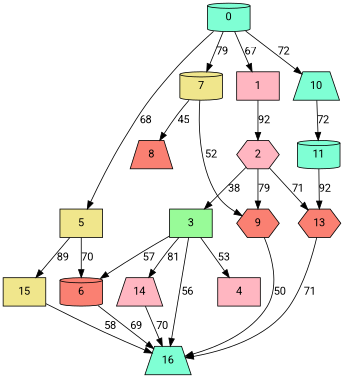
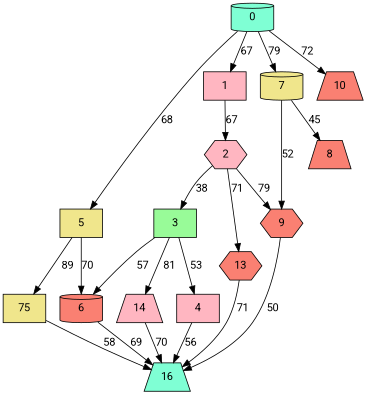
(316, 86) -> (340, 86)
(264, 120) -> (232, 120)
(319, 155) -> none
(180, 288) -> (184, 339)
(24, 292) -> (24, 308)
